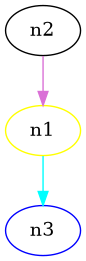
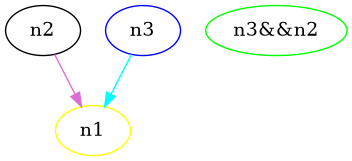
none -> (276, 31)
(43, 174) -> (121, 74)
